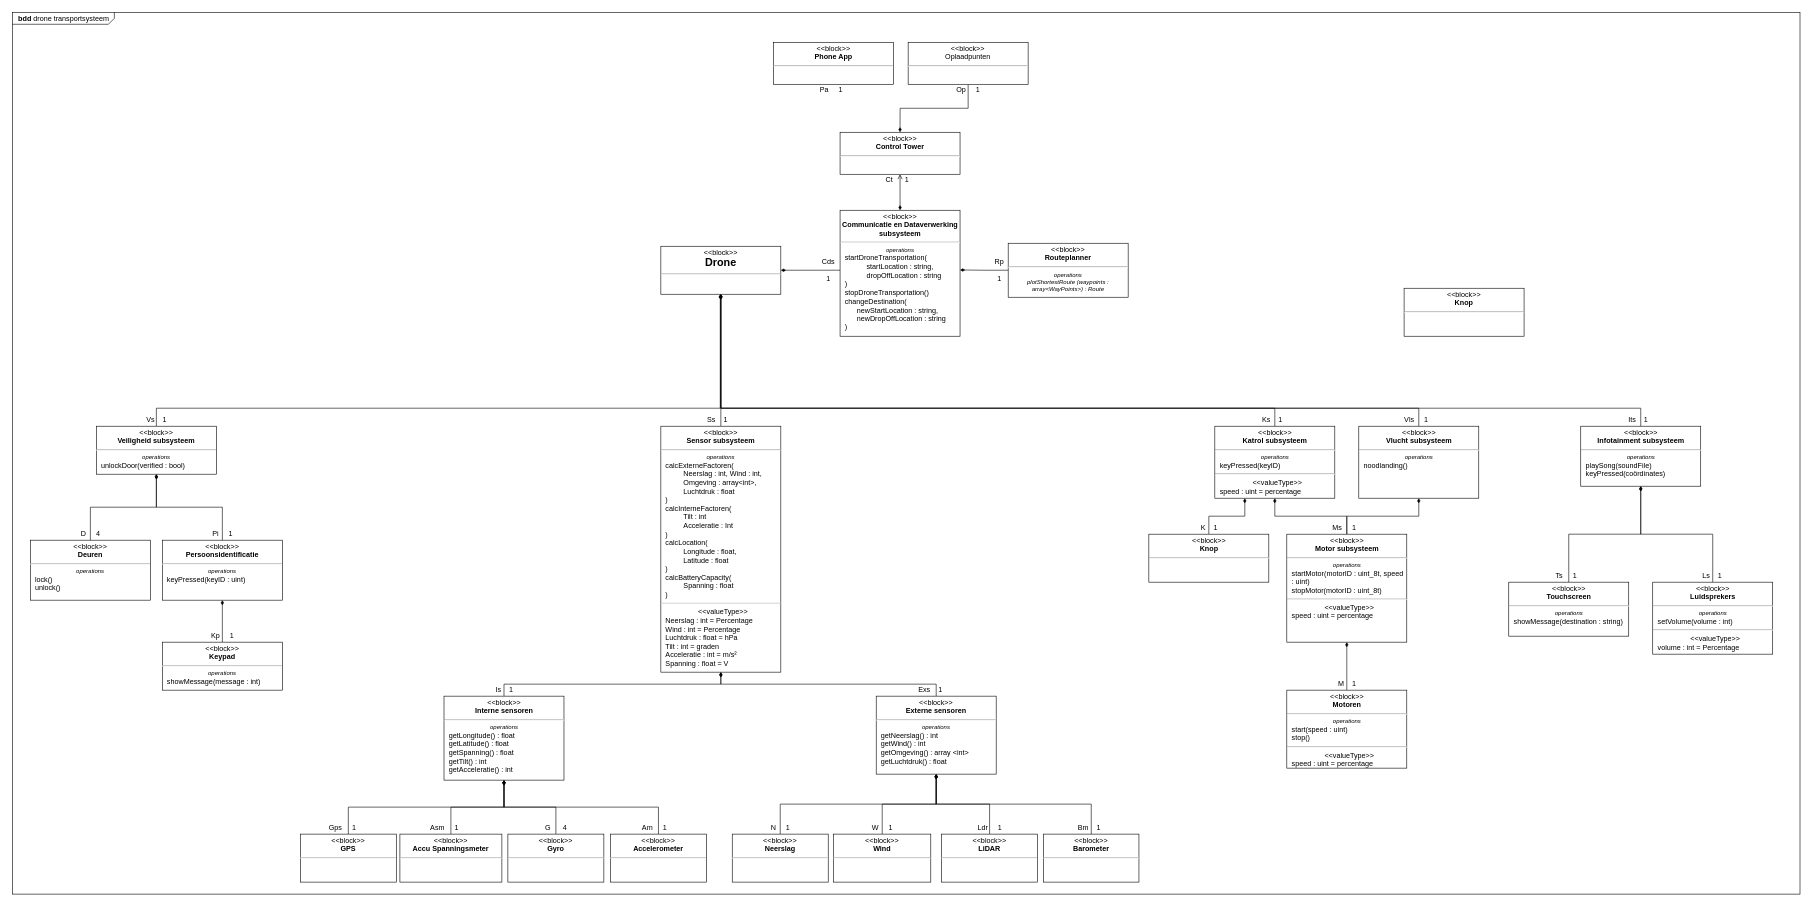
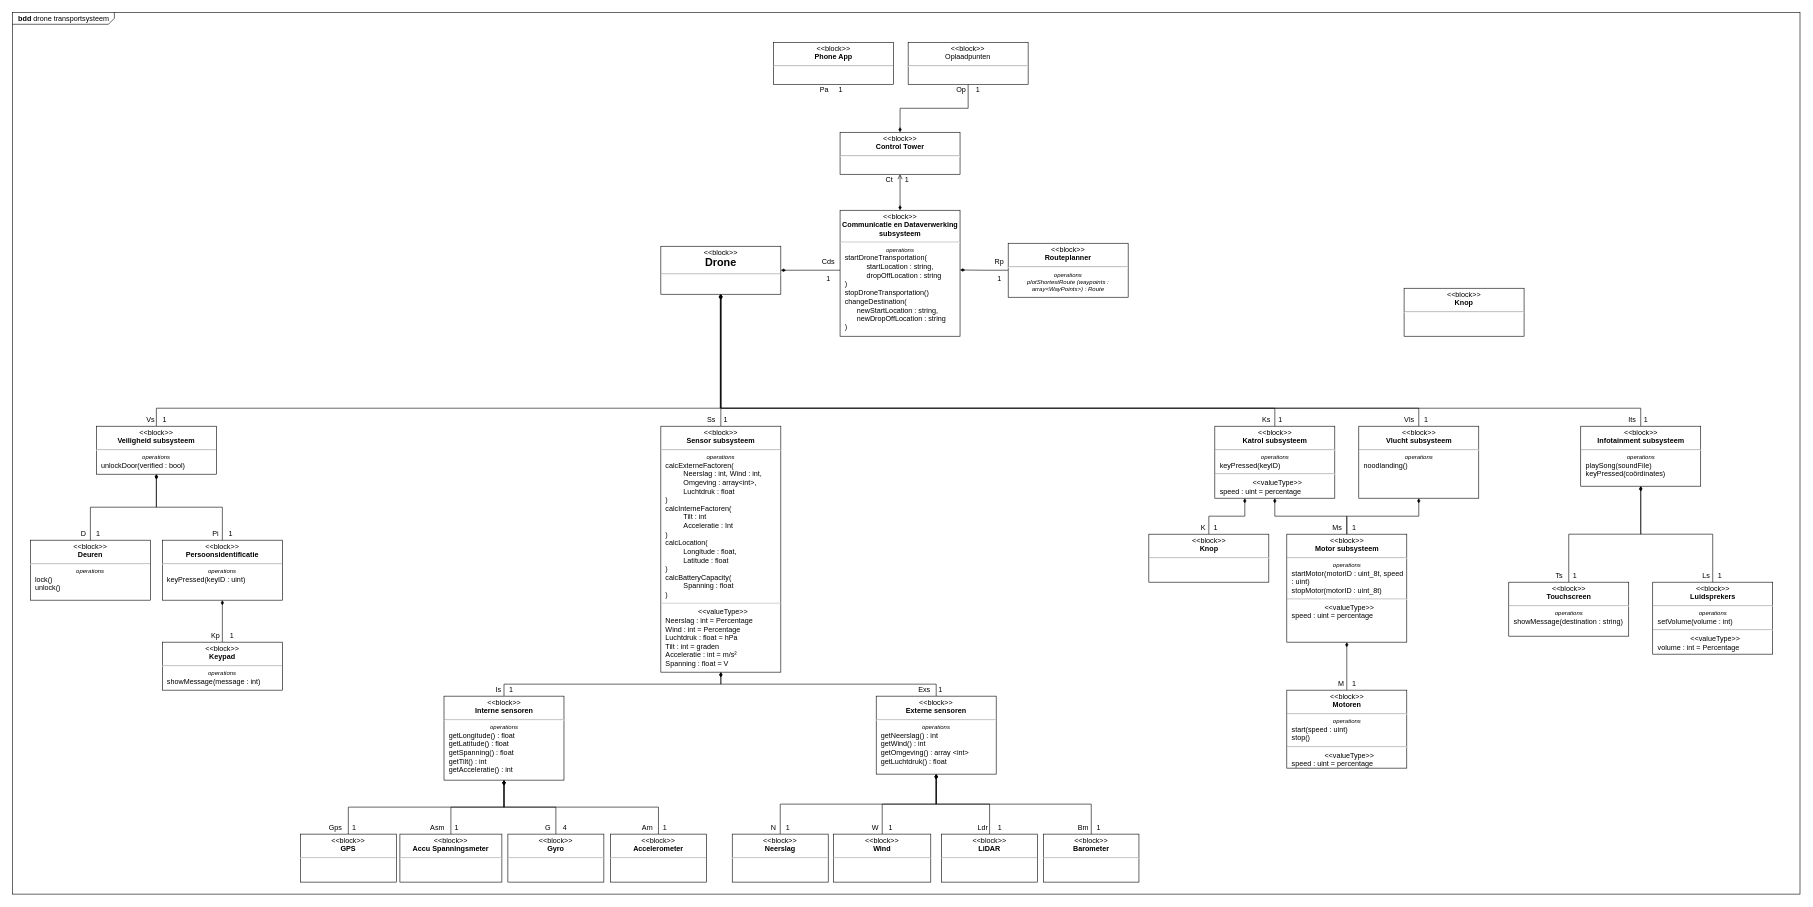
(91, 534) -> (91, 534)
